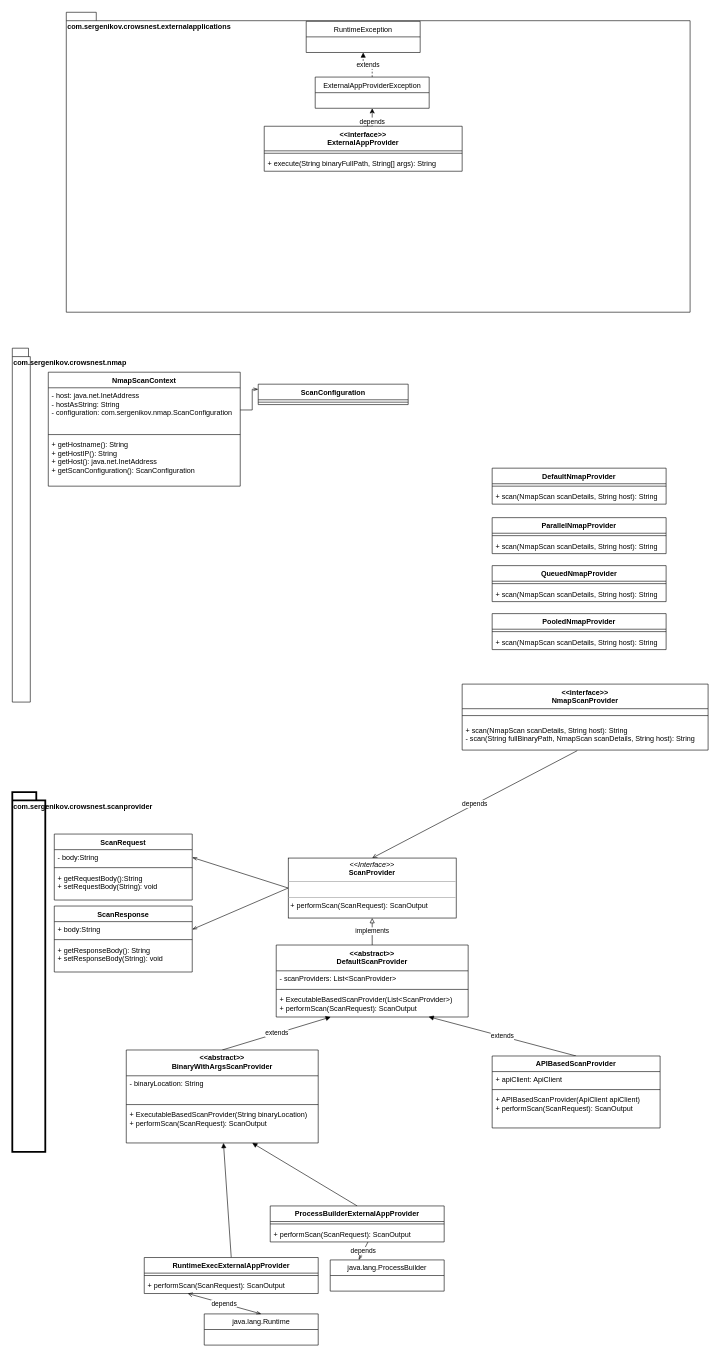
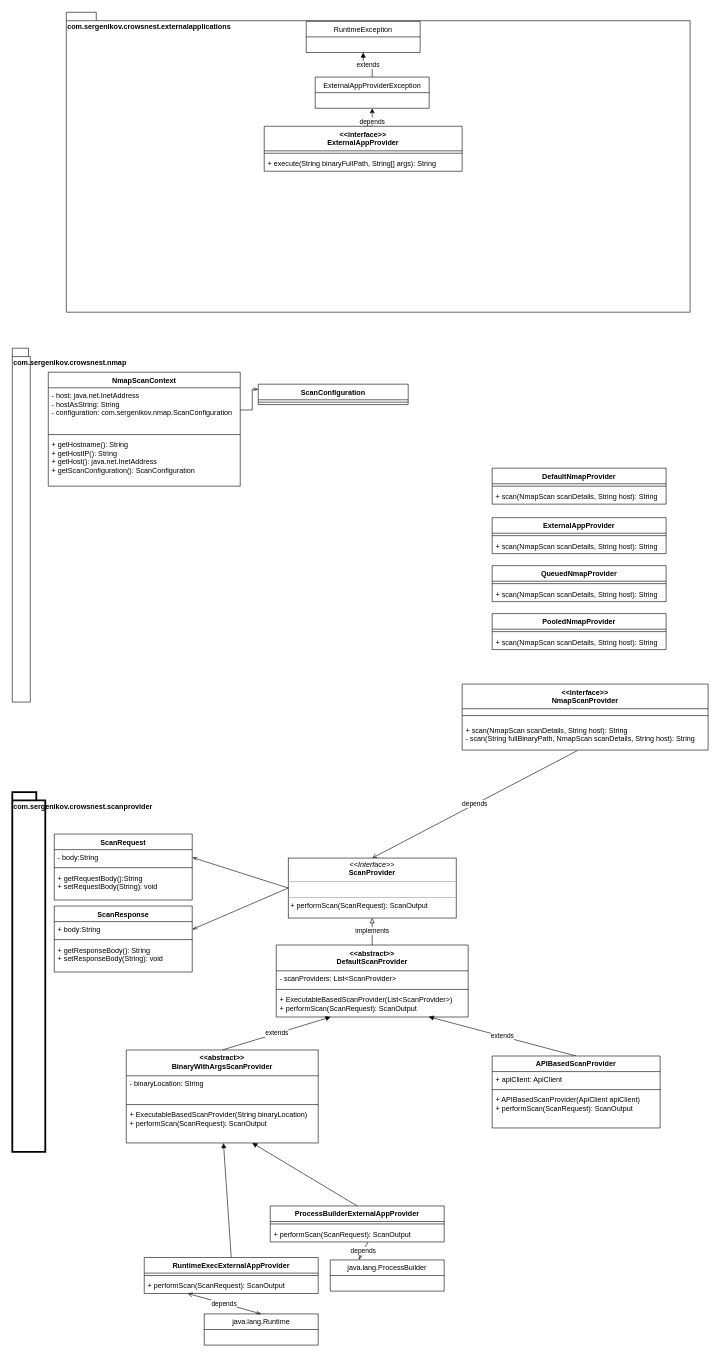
(372, 72) -> (372, 72)
(579, 526) -> (579, 526)
